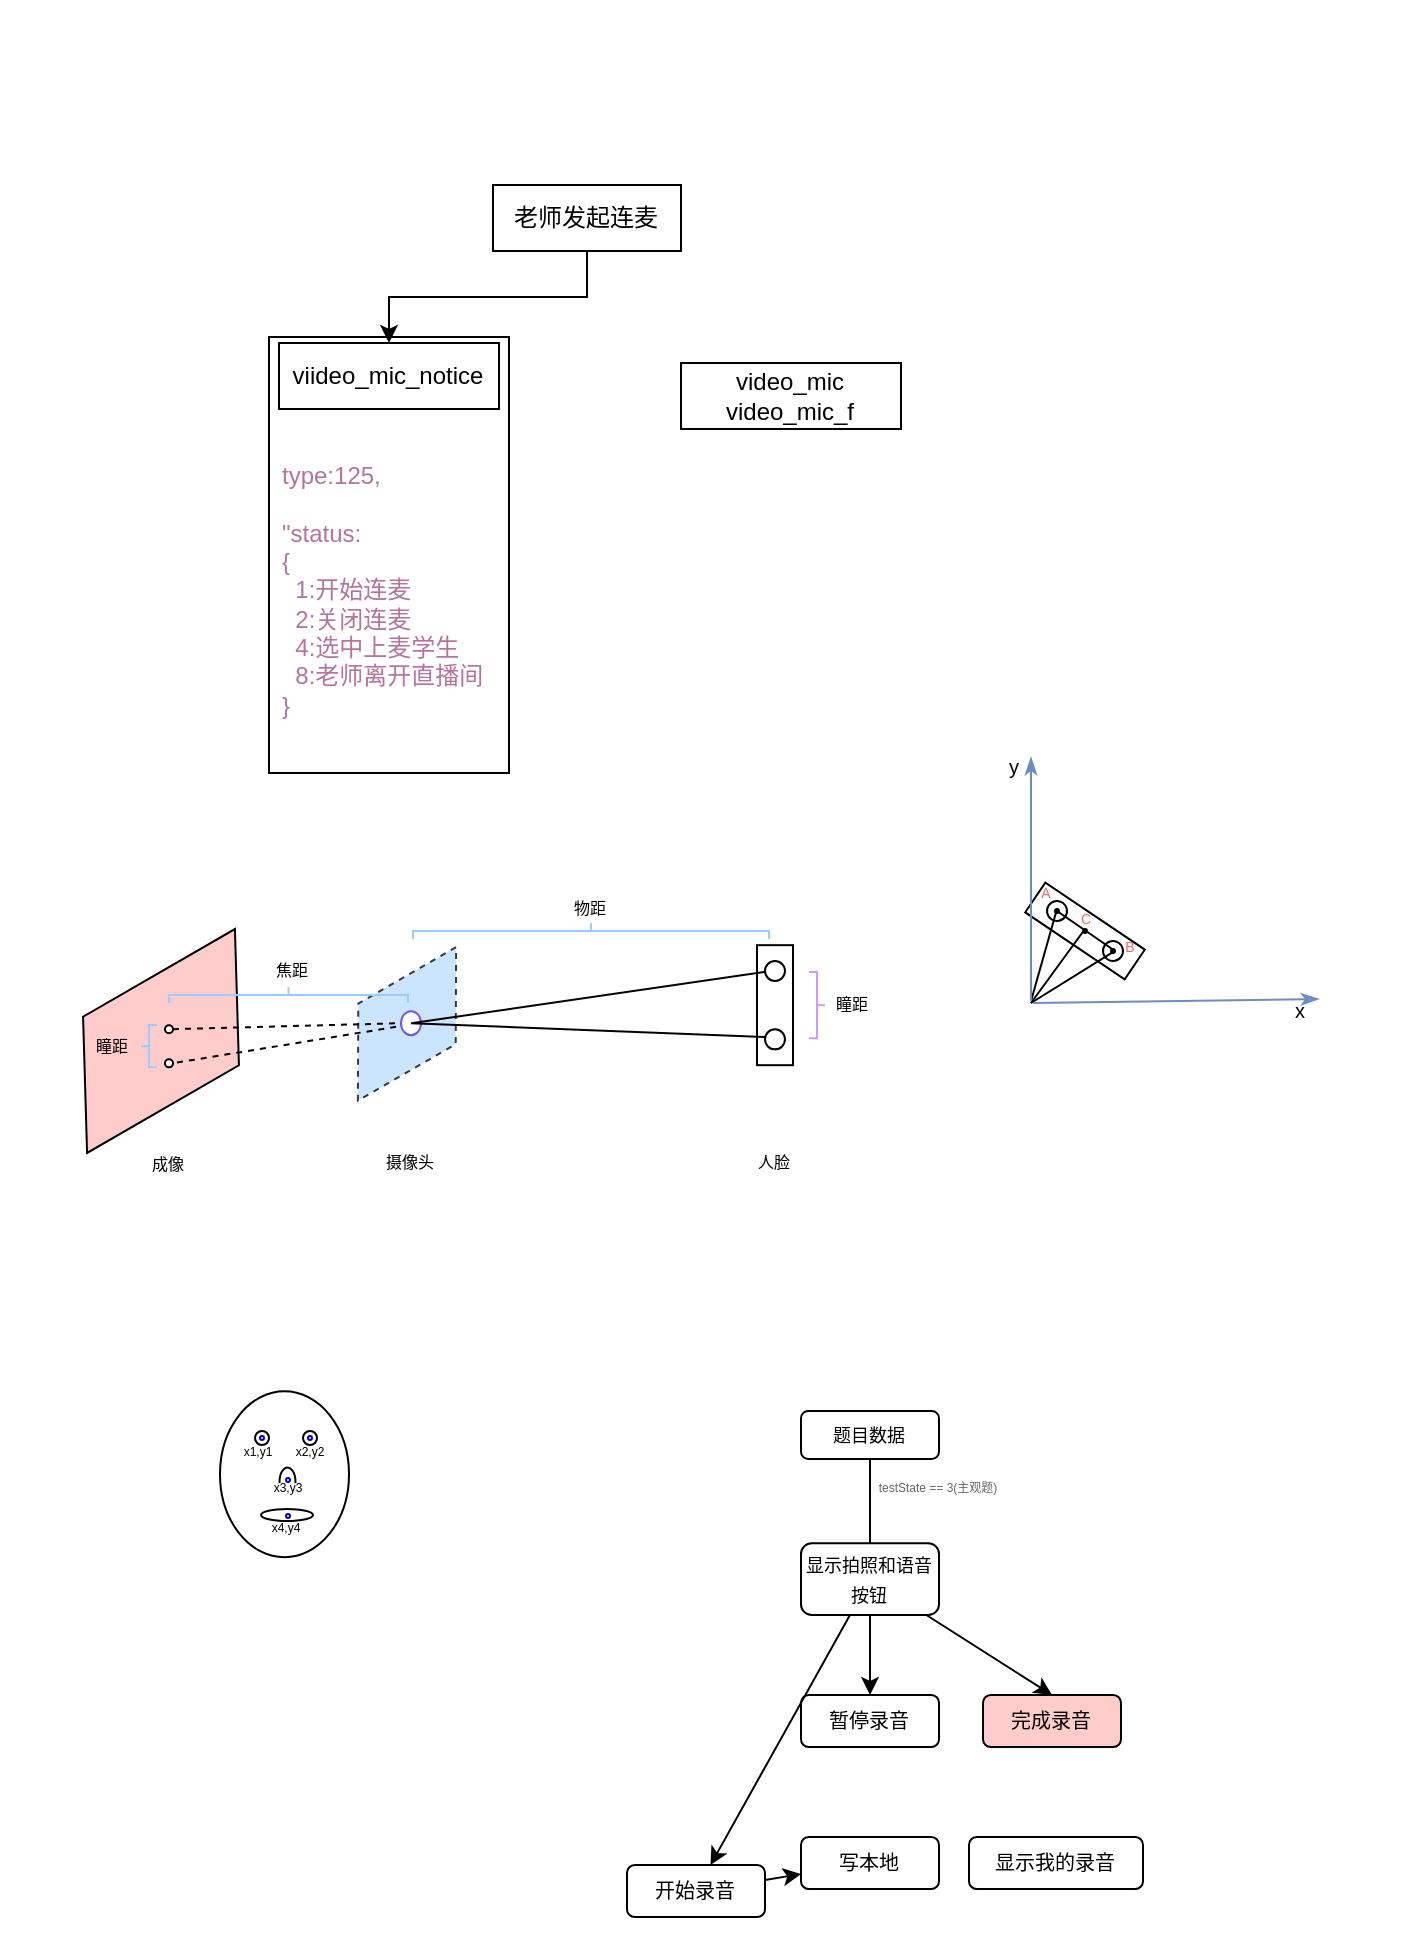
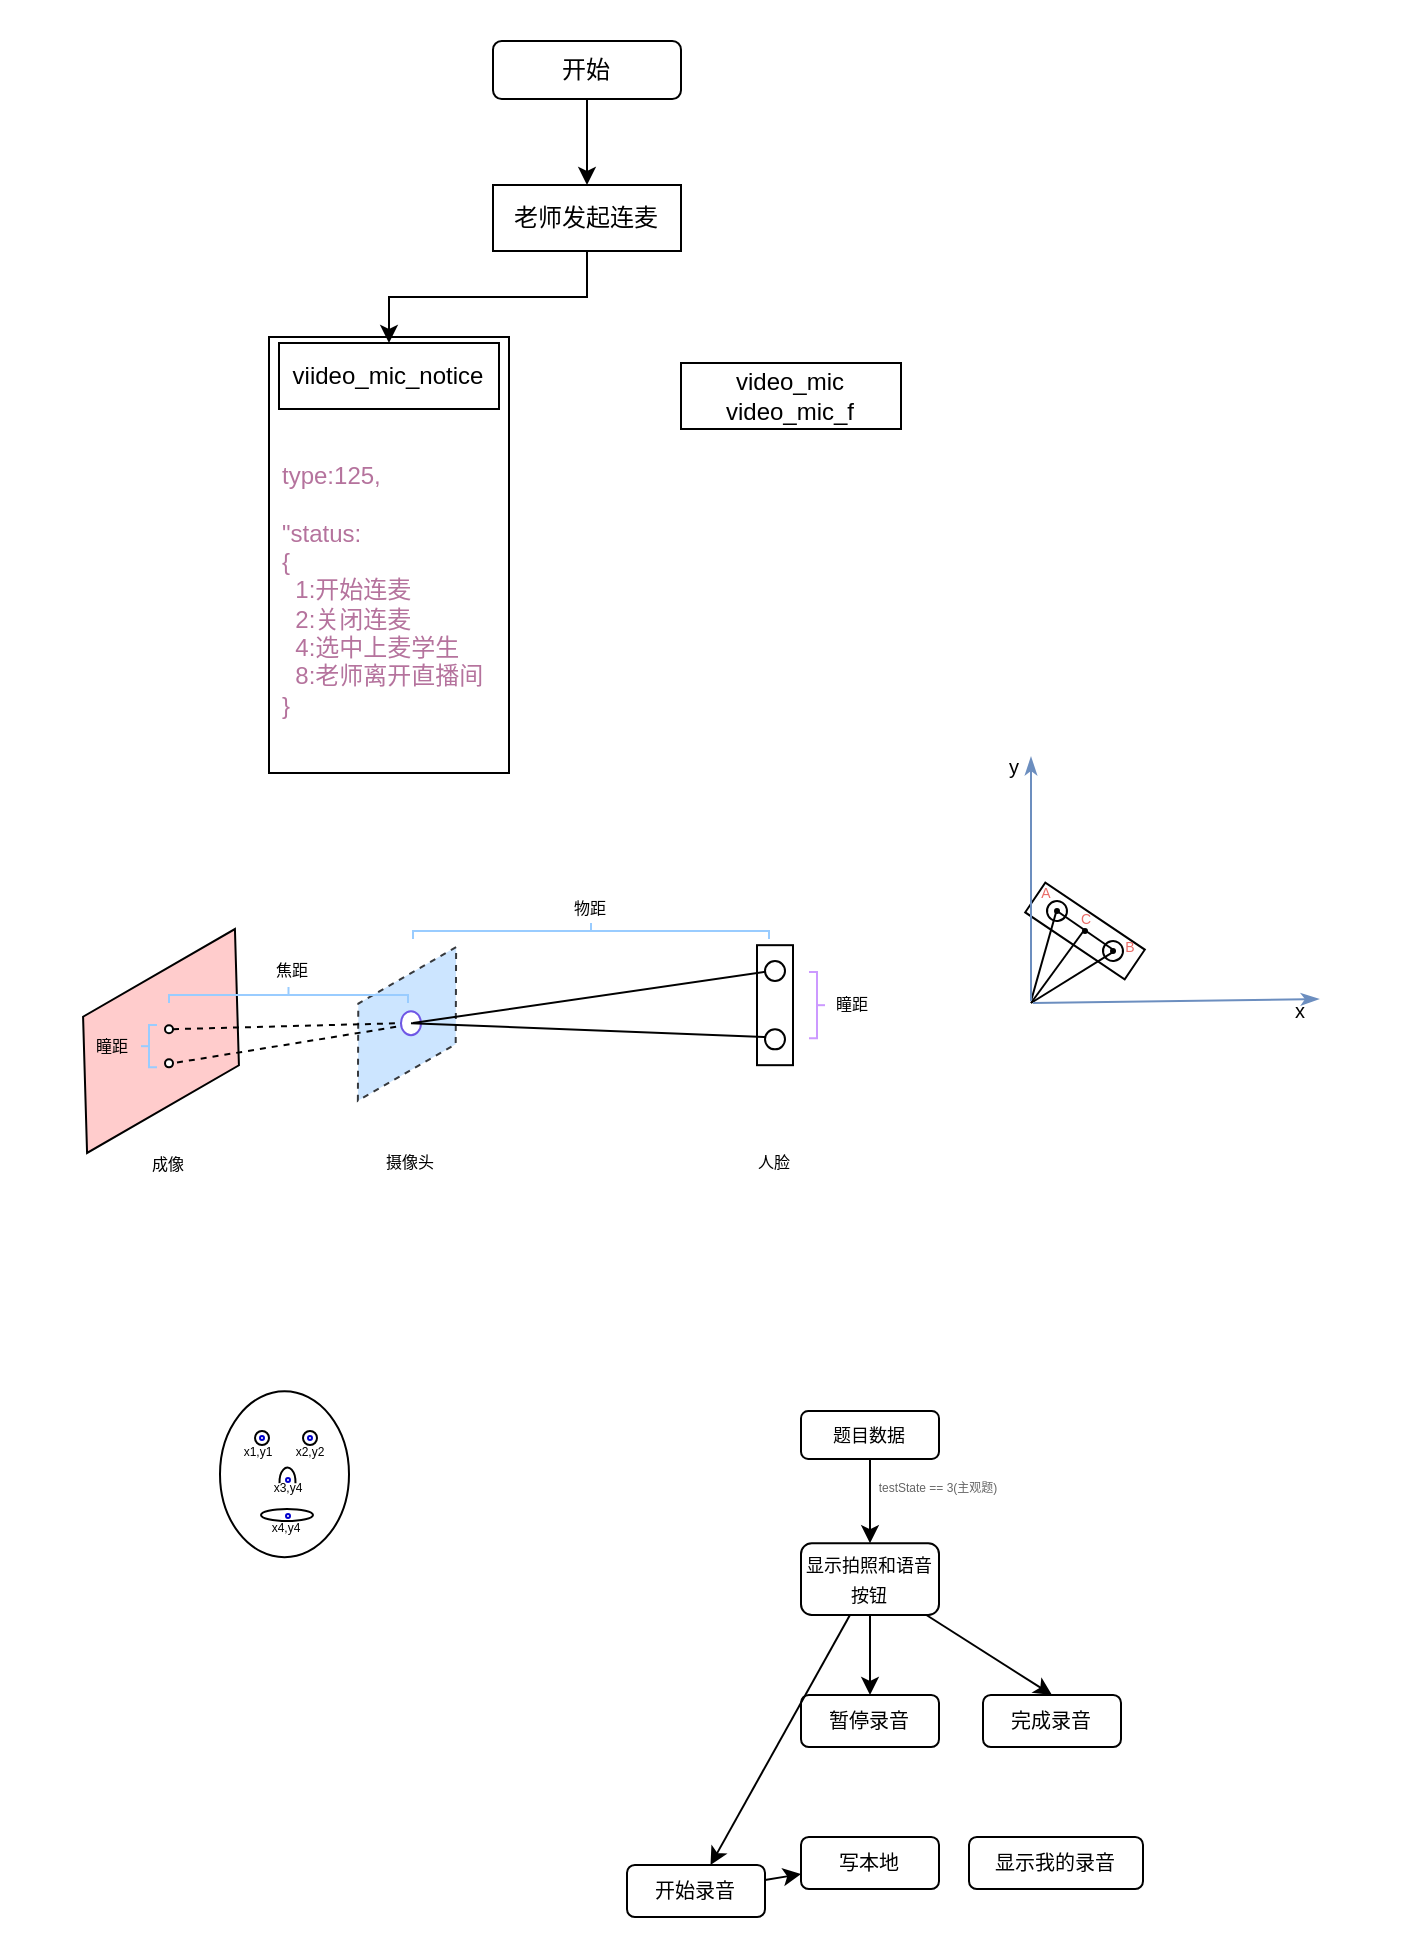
none -> (587, 70)
none -> (587, 135)
(289, 1489) -> (289, 1489)
(870, 1533) -> (870, 1528)
(1052, 1721) -> (1052, 1721)
